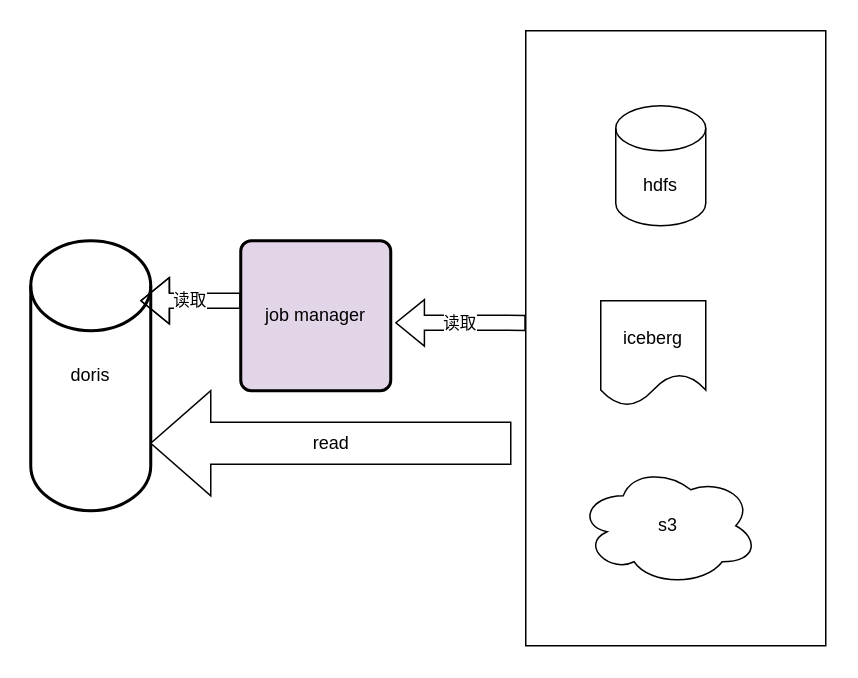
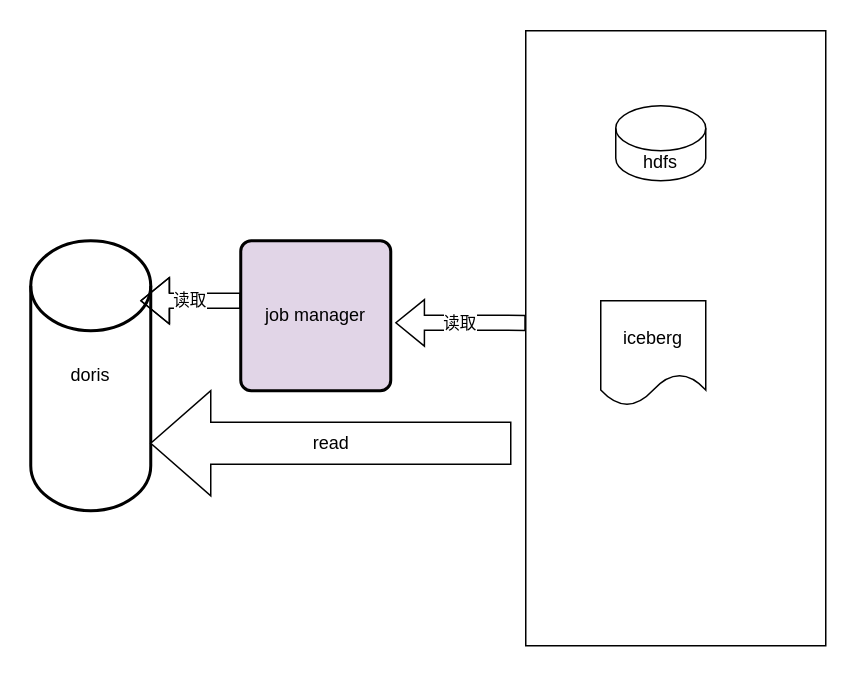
(661, 166) -> (661, 143)
(668, 526) -> none
